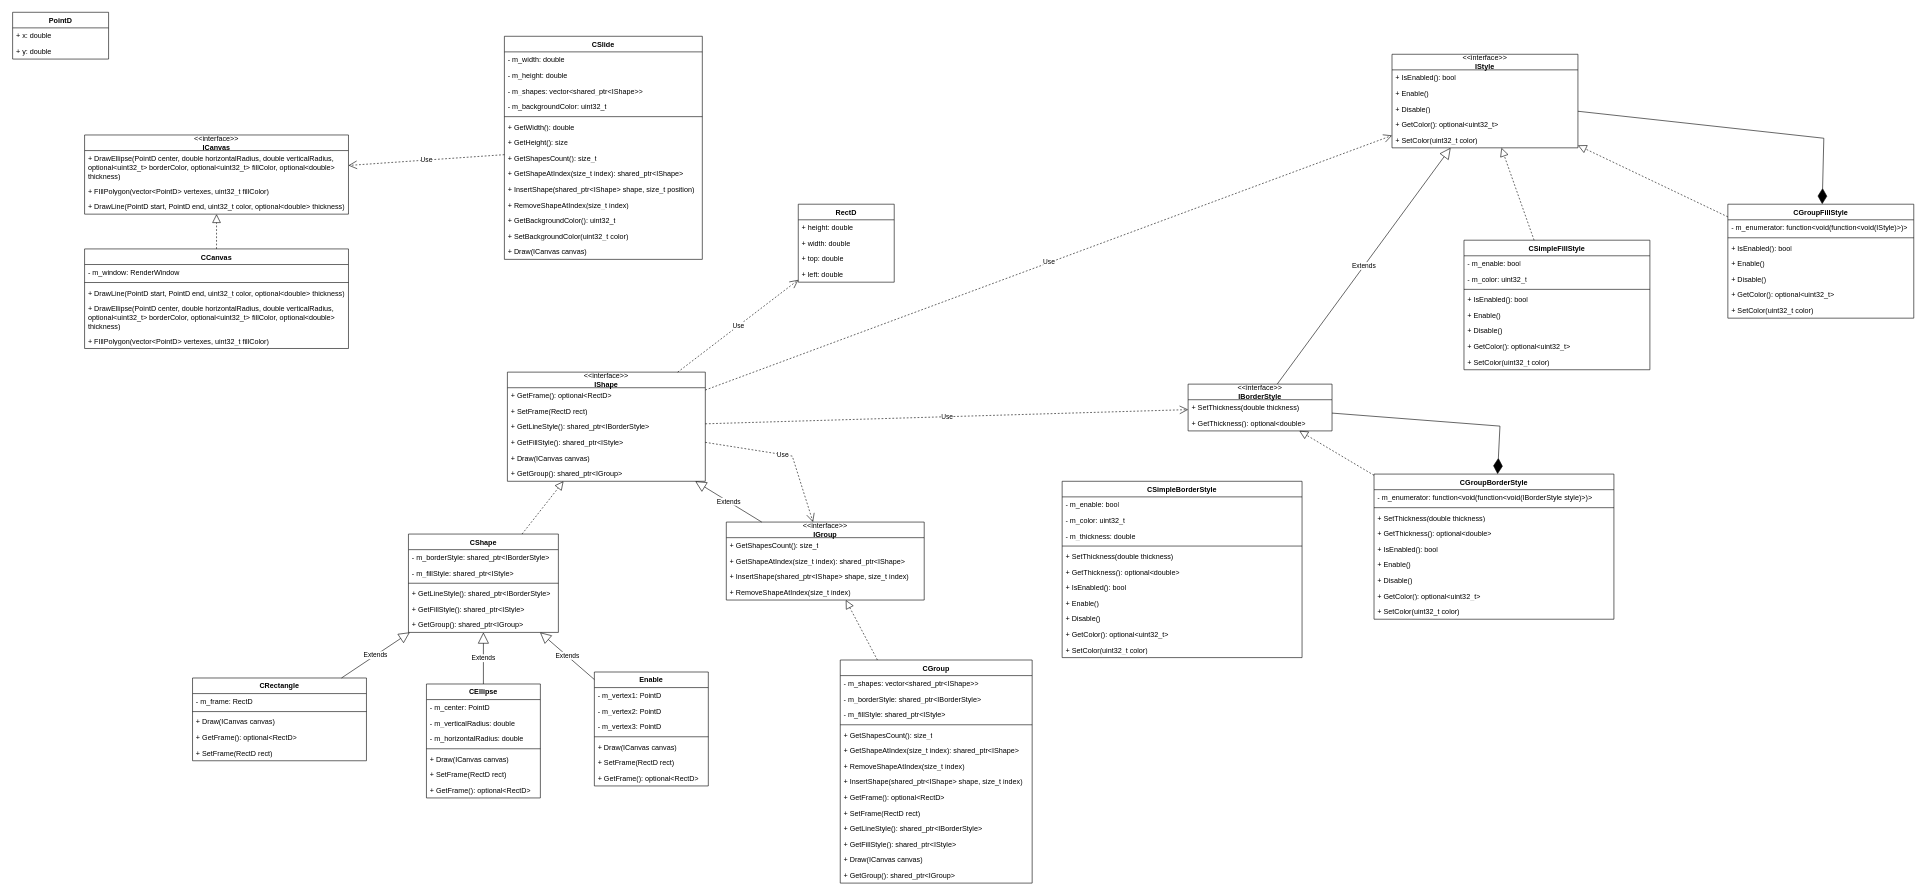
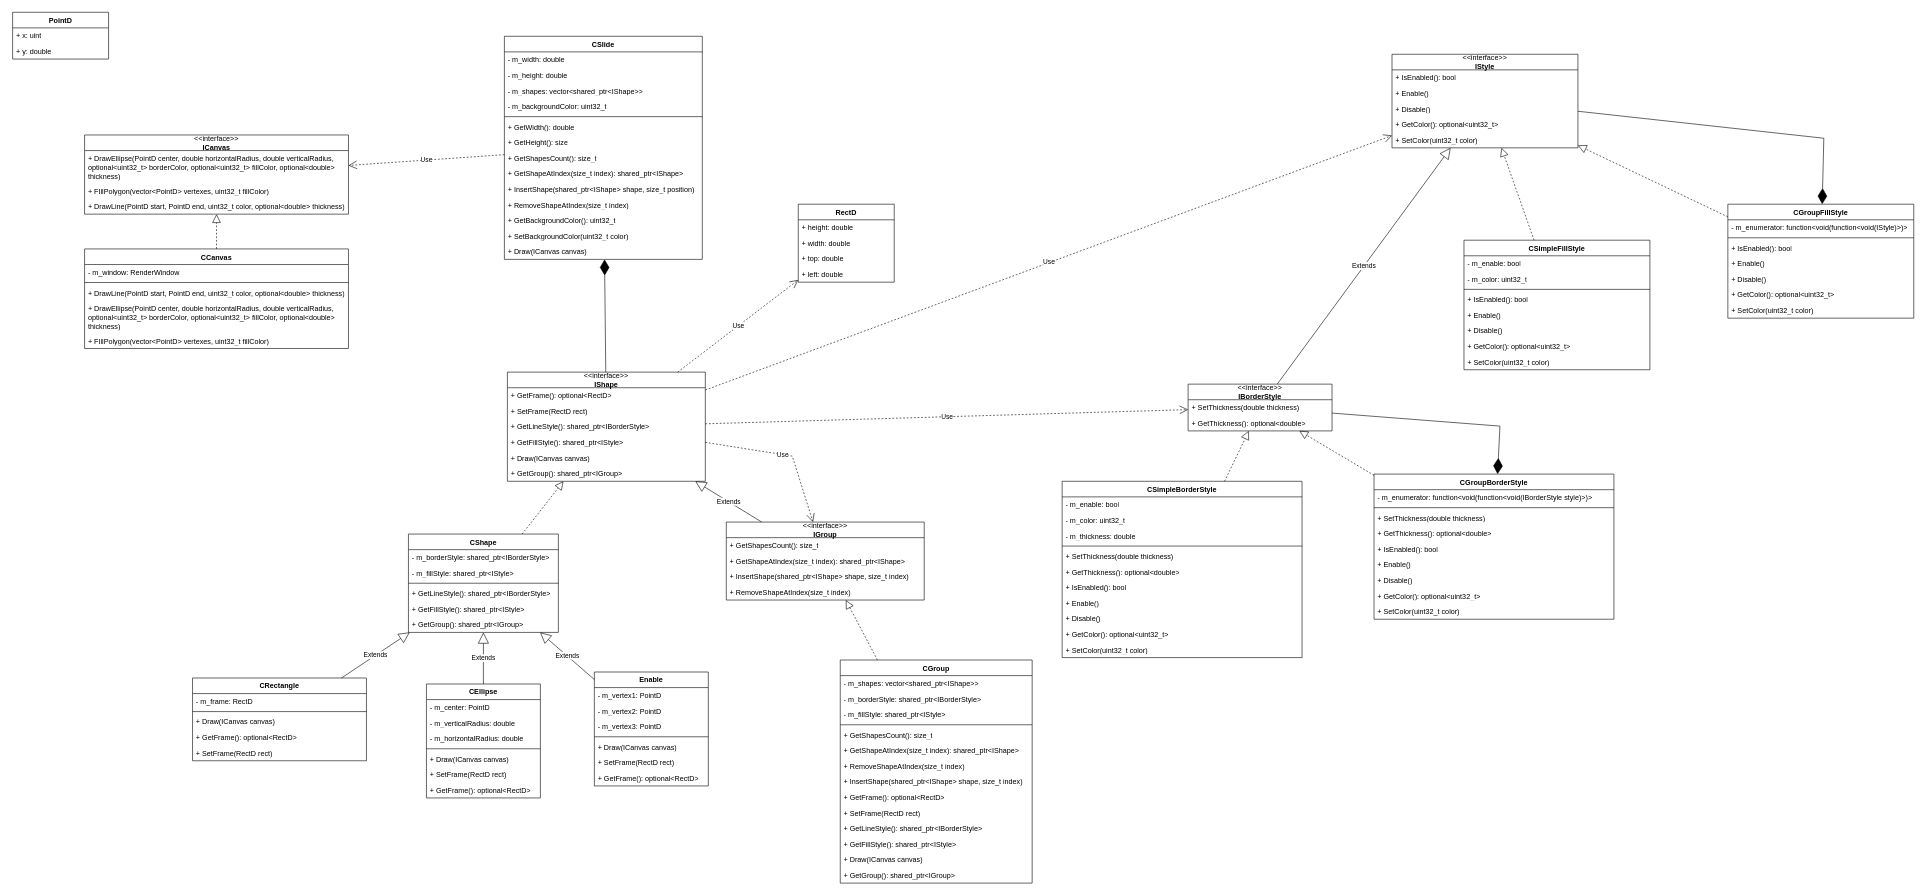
(34, 36) -> (30, 36)
none -> (605, 347)
none -> (1235, 461)
